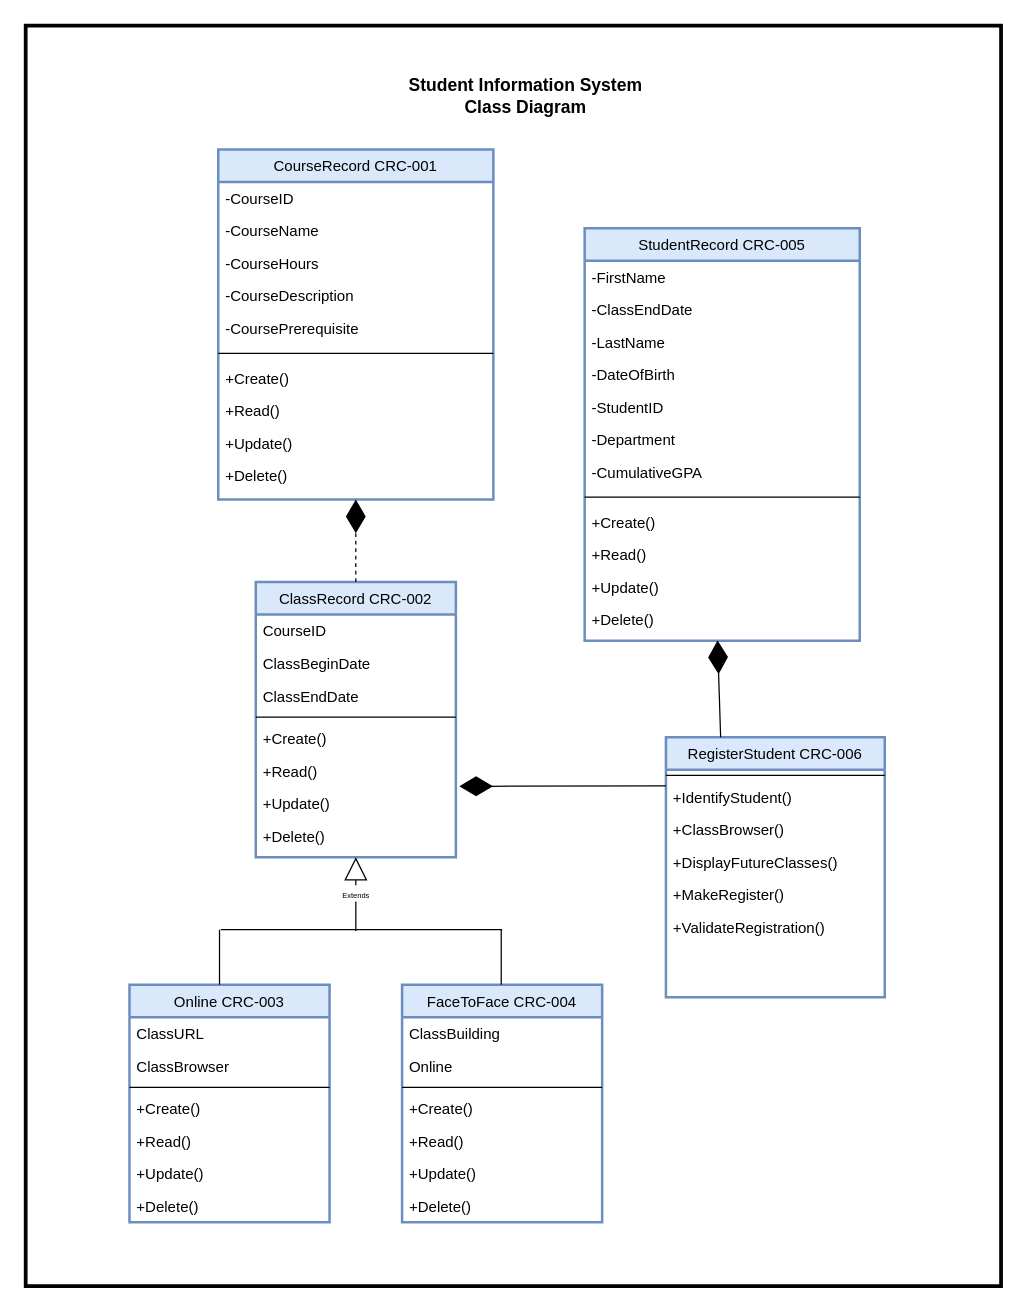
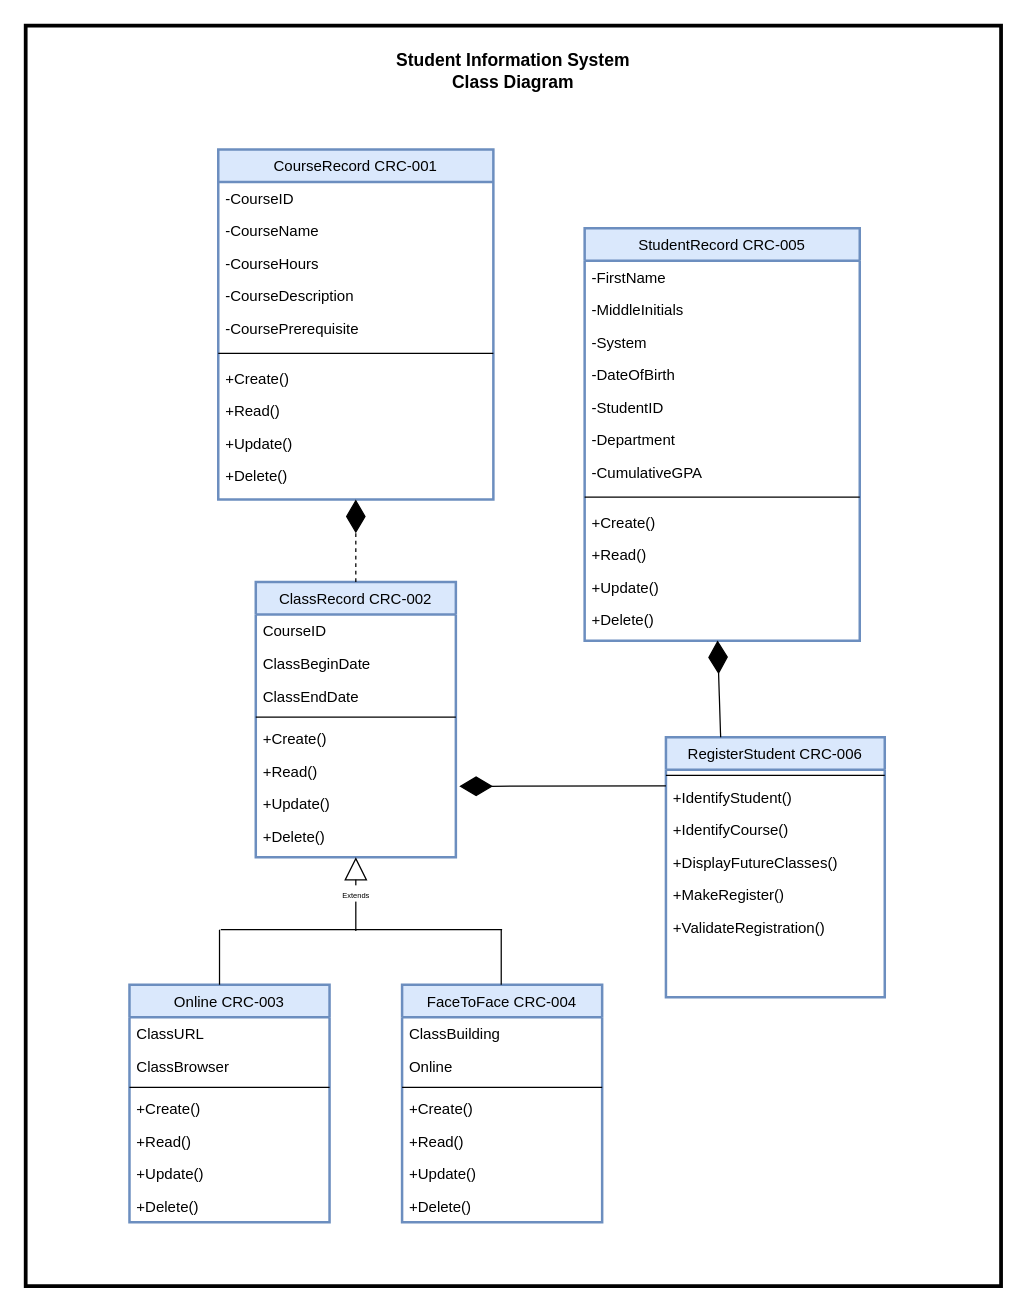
(526, 96) -> (513, 71)
(644, 310) -> (645, 310)
(629, 343) -> (621, 343)
(734, 830) -> (742, 830)
